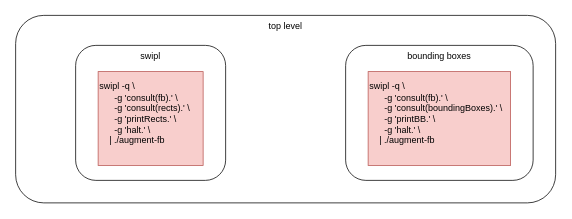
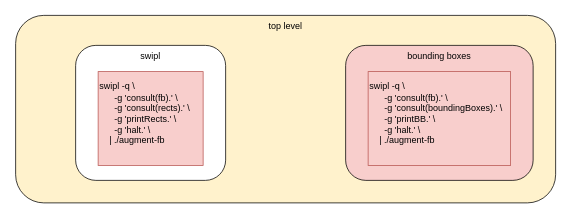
(439, 56) -> (439, 56)
(285, 109) -> (285, 109)
